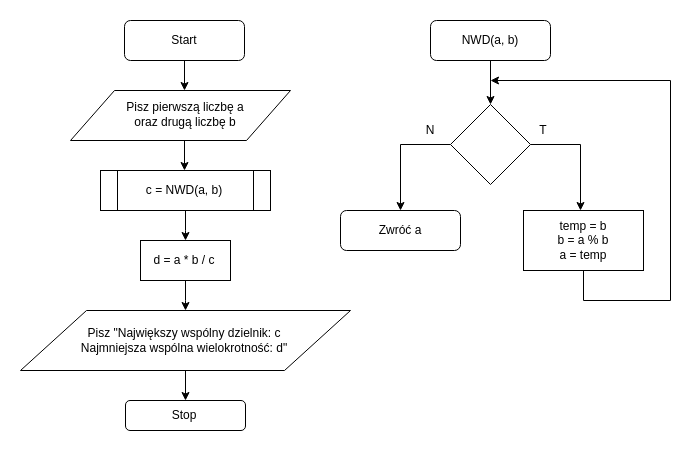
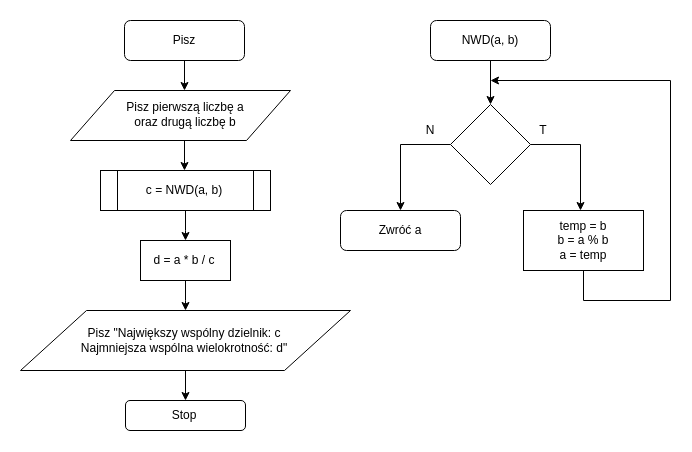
(185, 41) -> (185, 41)
